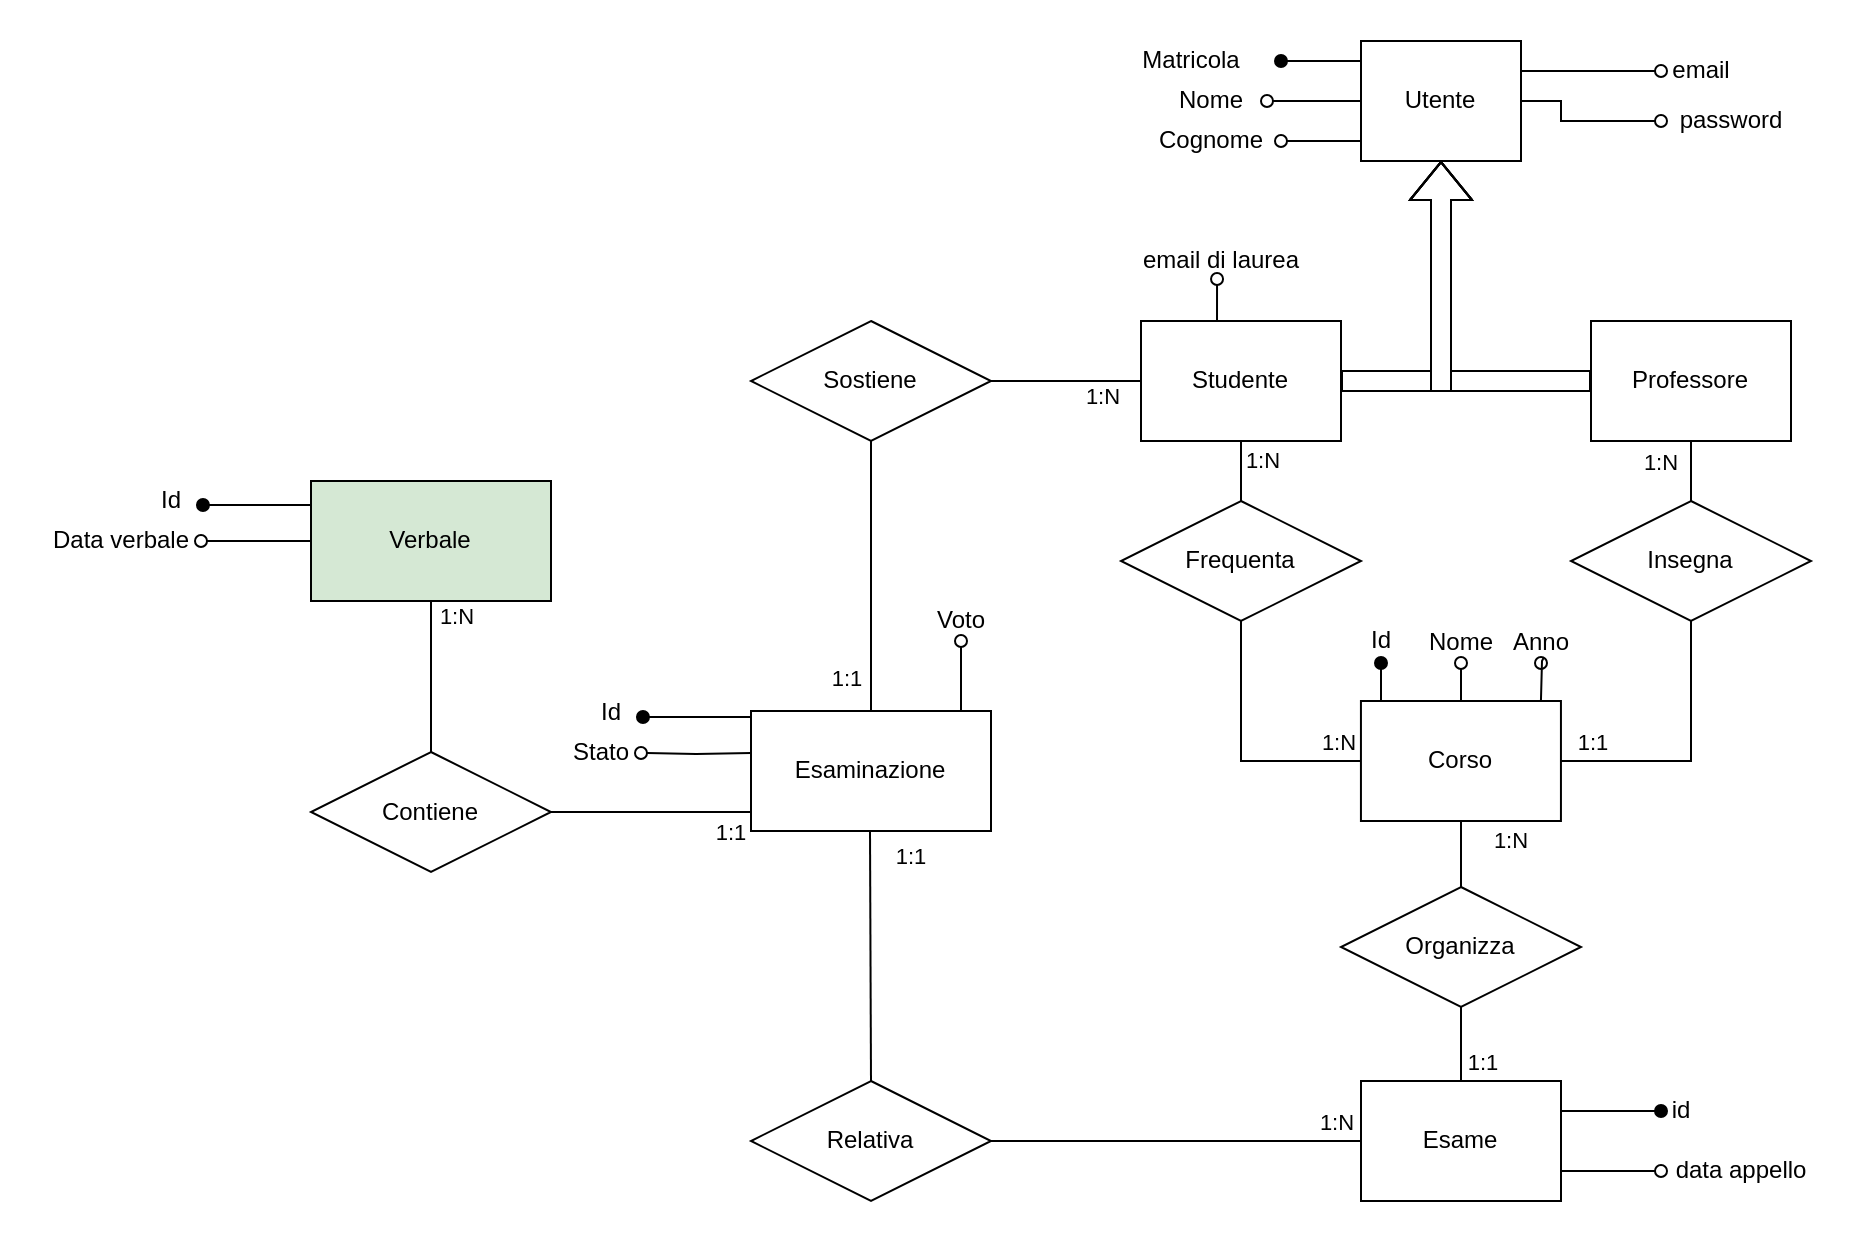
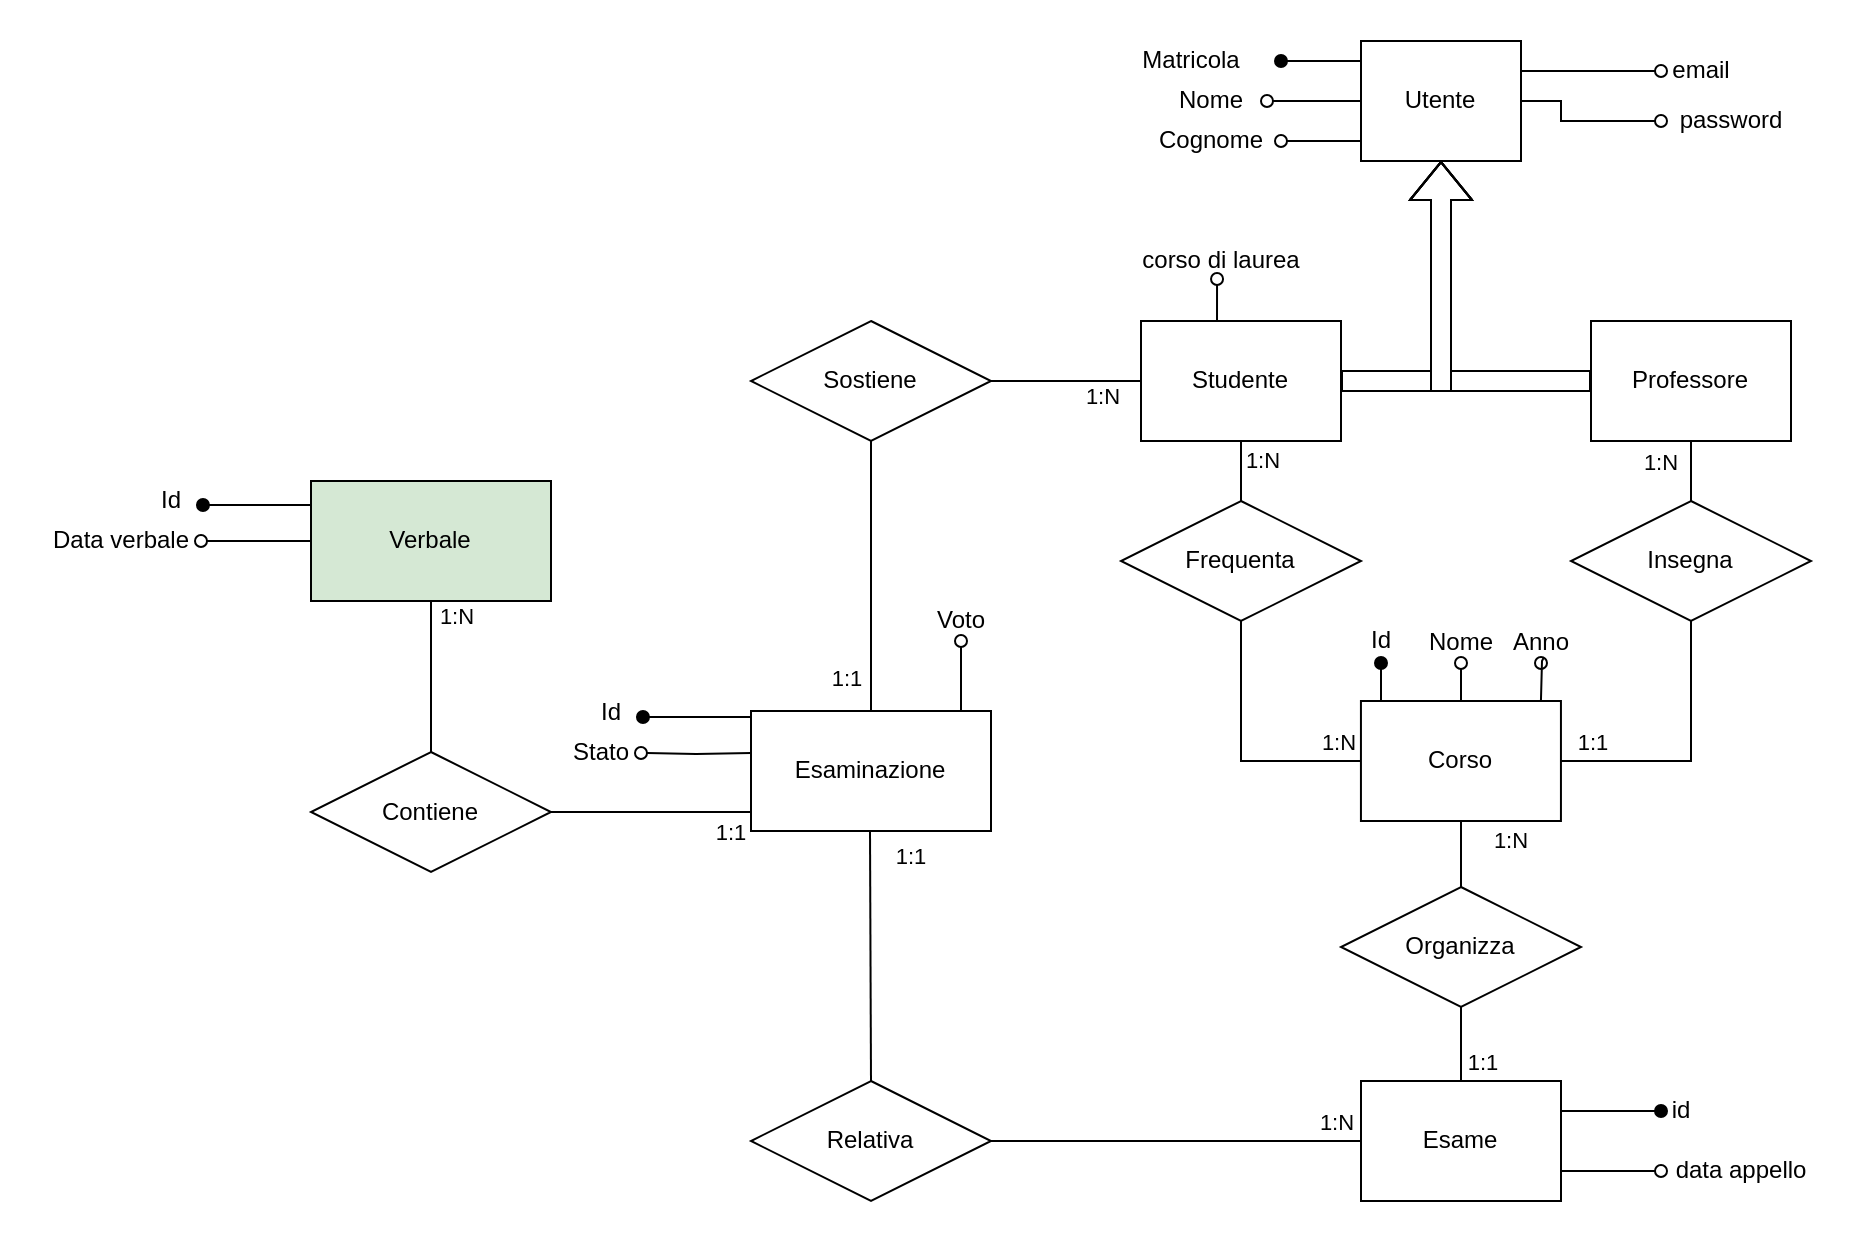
(1222, 261) -> (1222, 261)
